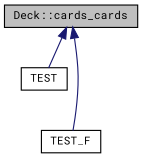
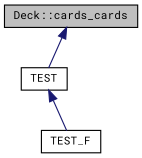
(78, 85) -> (60, 116)
